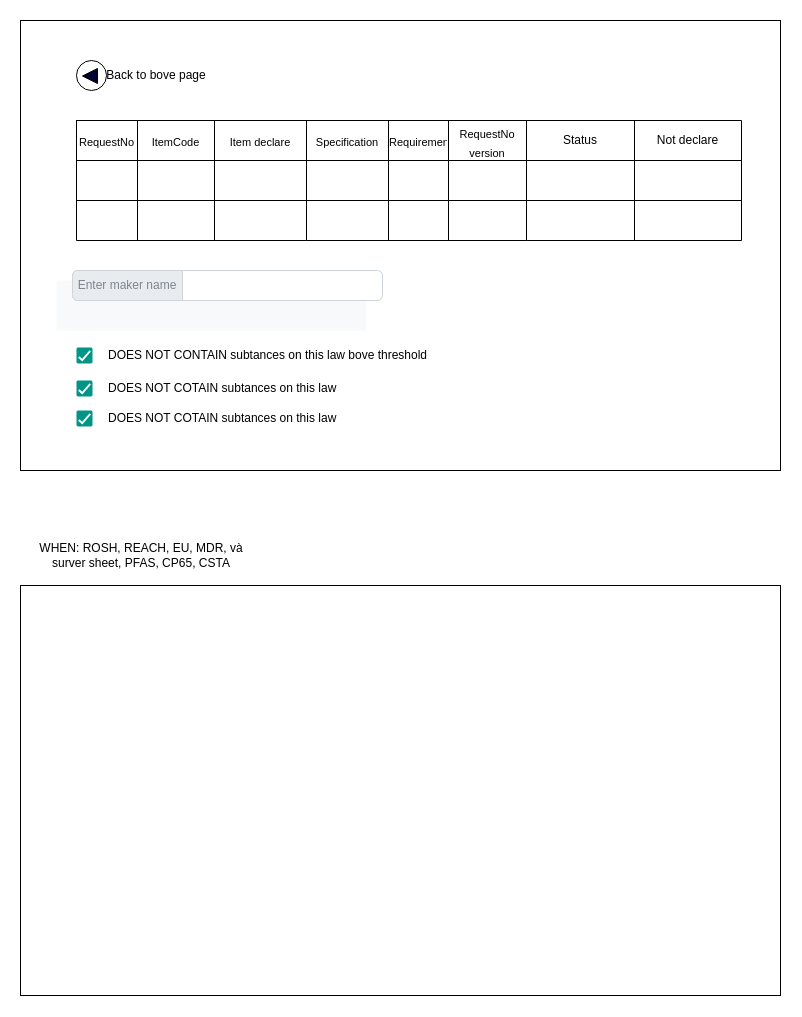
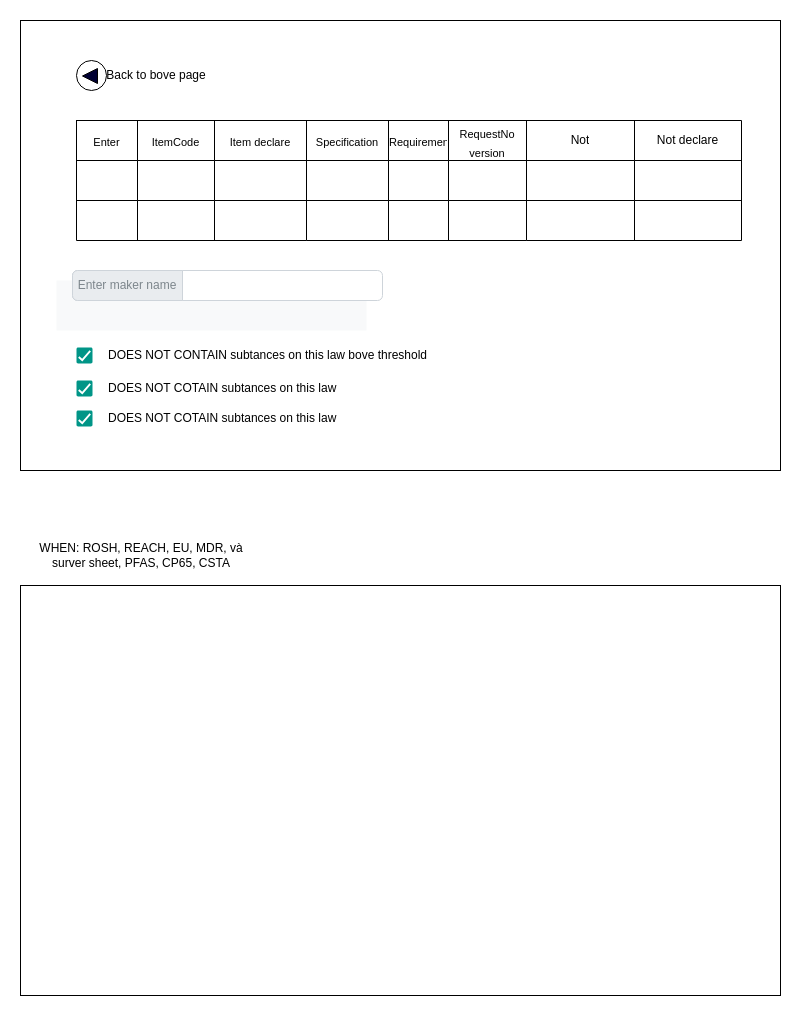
(107, 141) -> (107, 141)
(581, 141) -> (581, 141)
